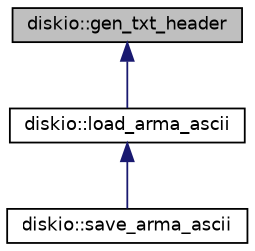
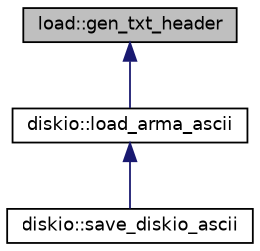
(127, 25) -> (130, 25)
(127, 226) -> (130, 226)
